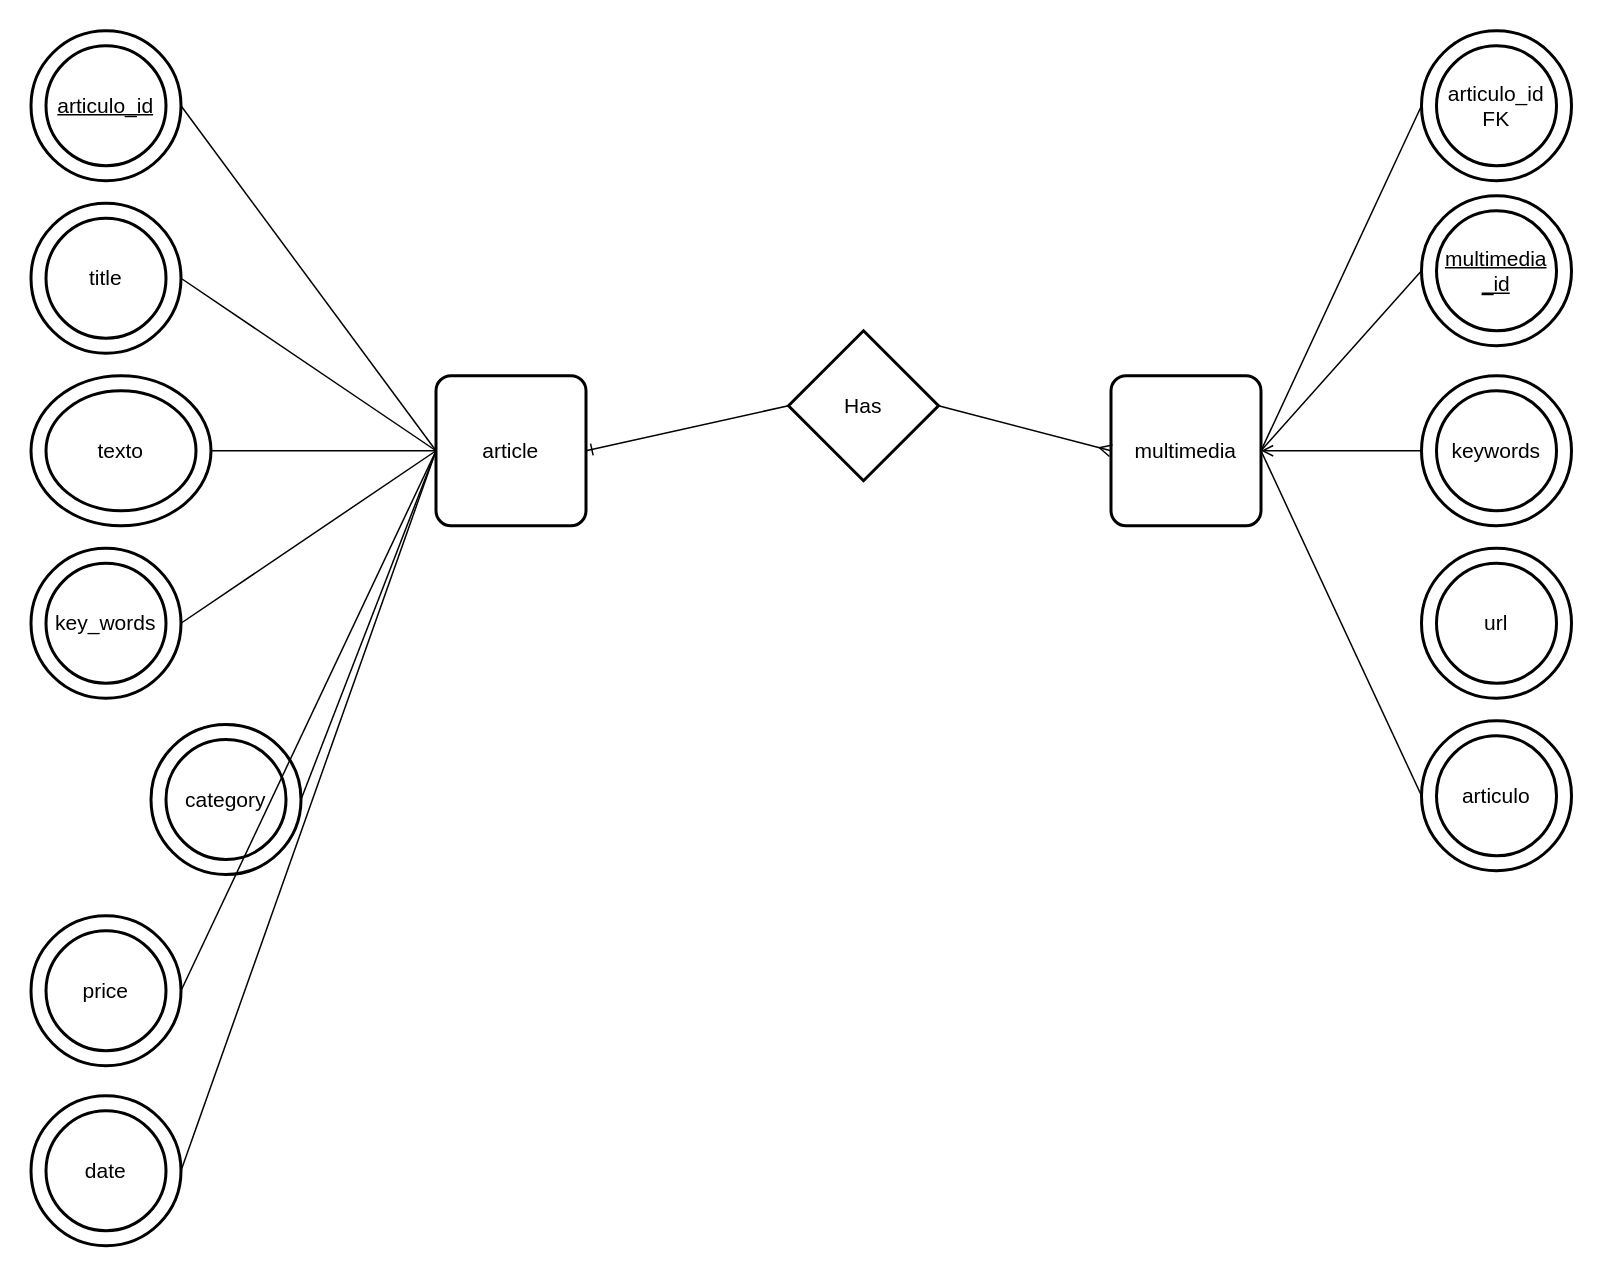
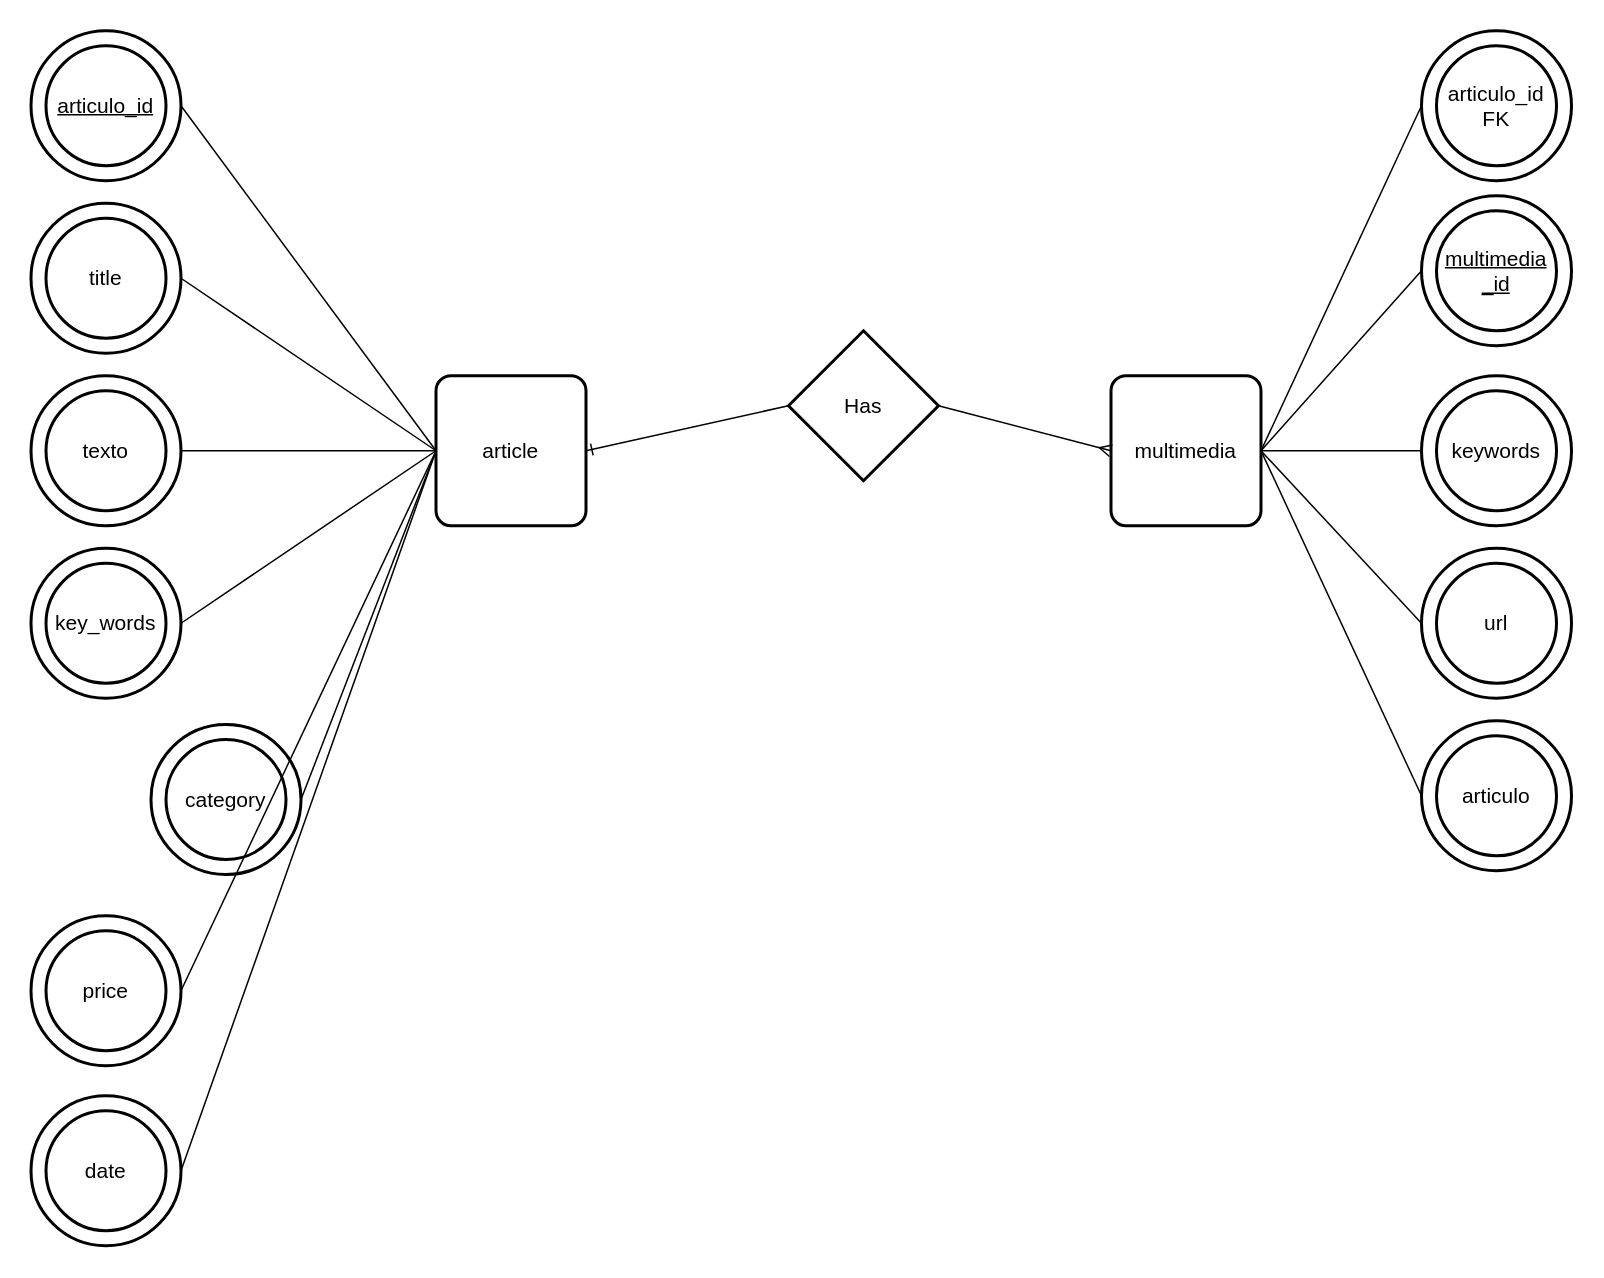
(121, 451) -> (106, 451)
(1268, 451) -> (1268, 451)
none -> (1343, 539)
